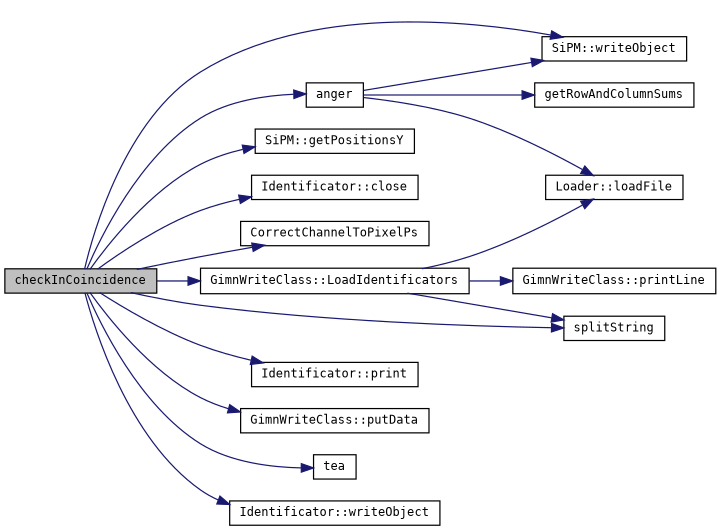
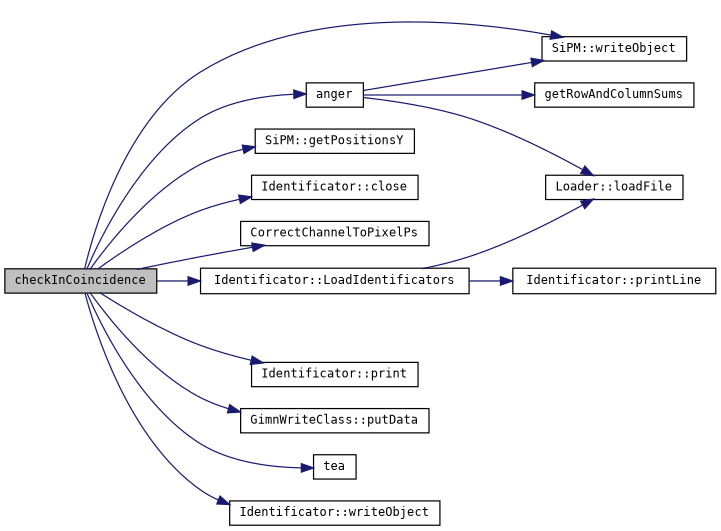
(335, 281) -> (335, 281)
(614, 281) -> (614, 281)
(614, 328) -> none
